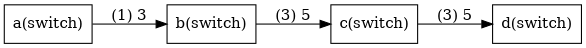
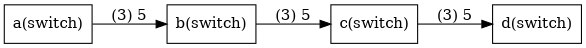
(130, 16) -> (130, 16)
